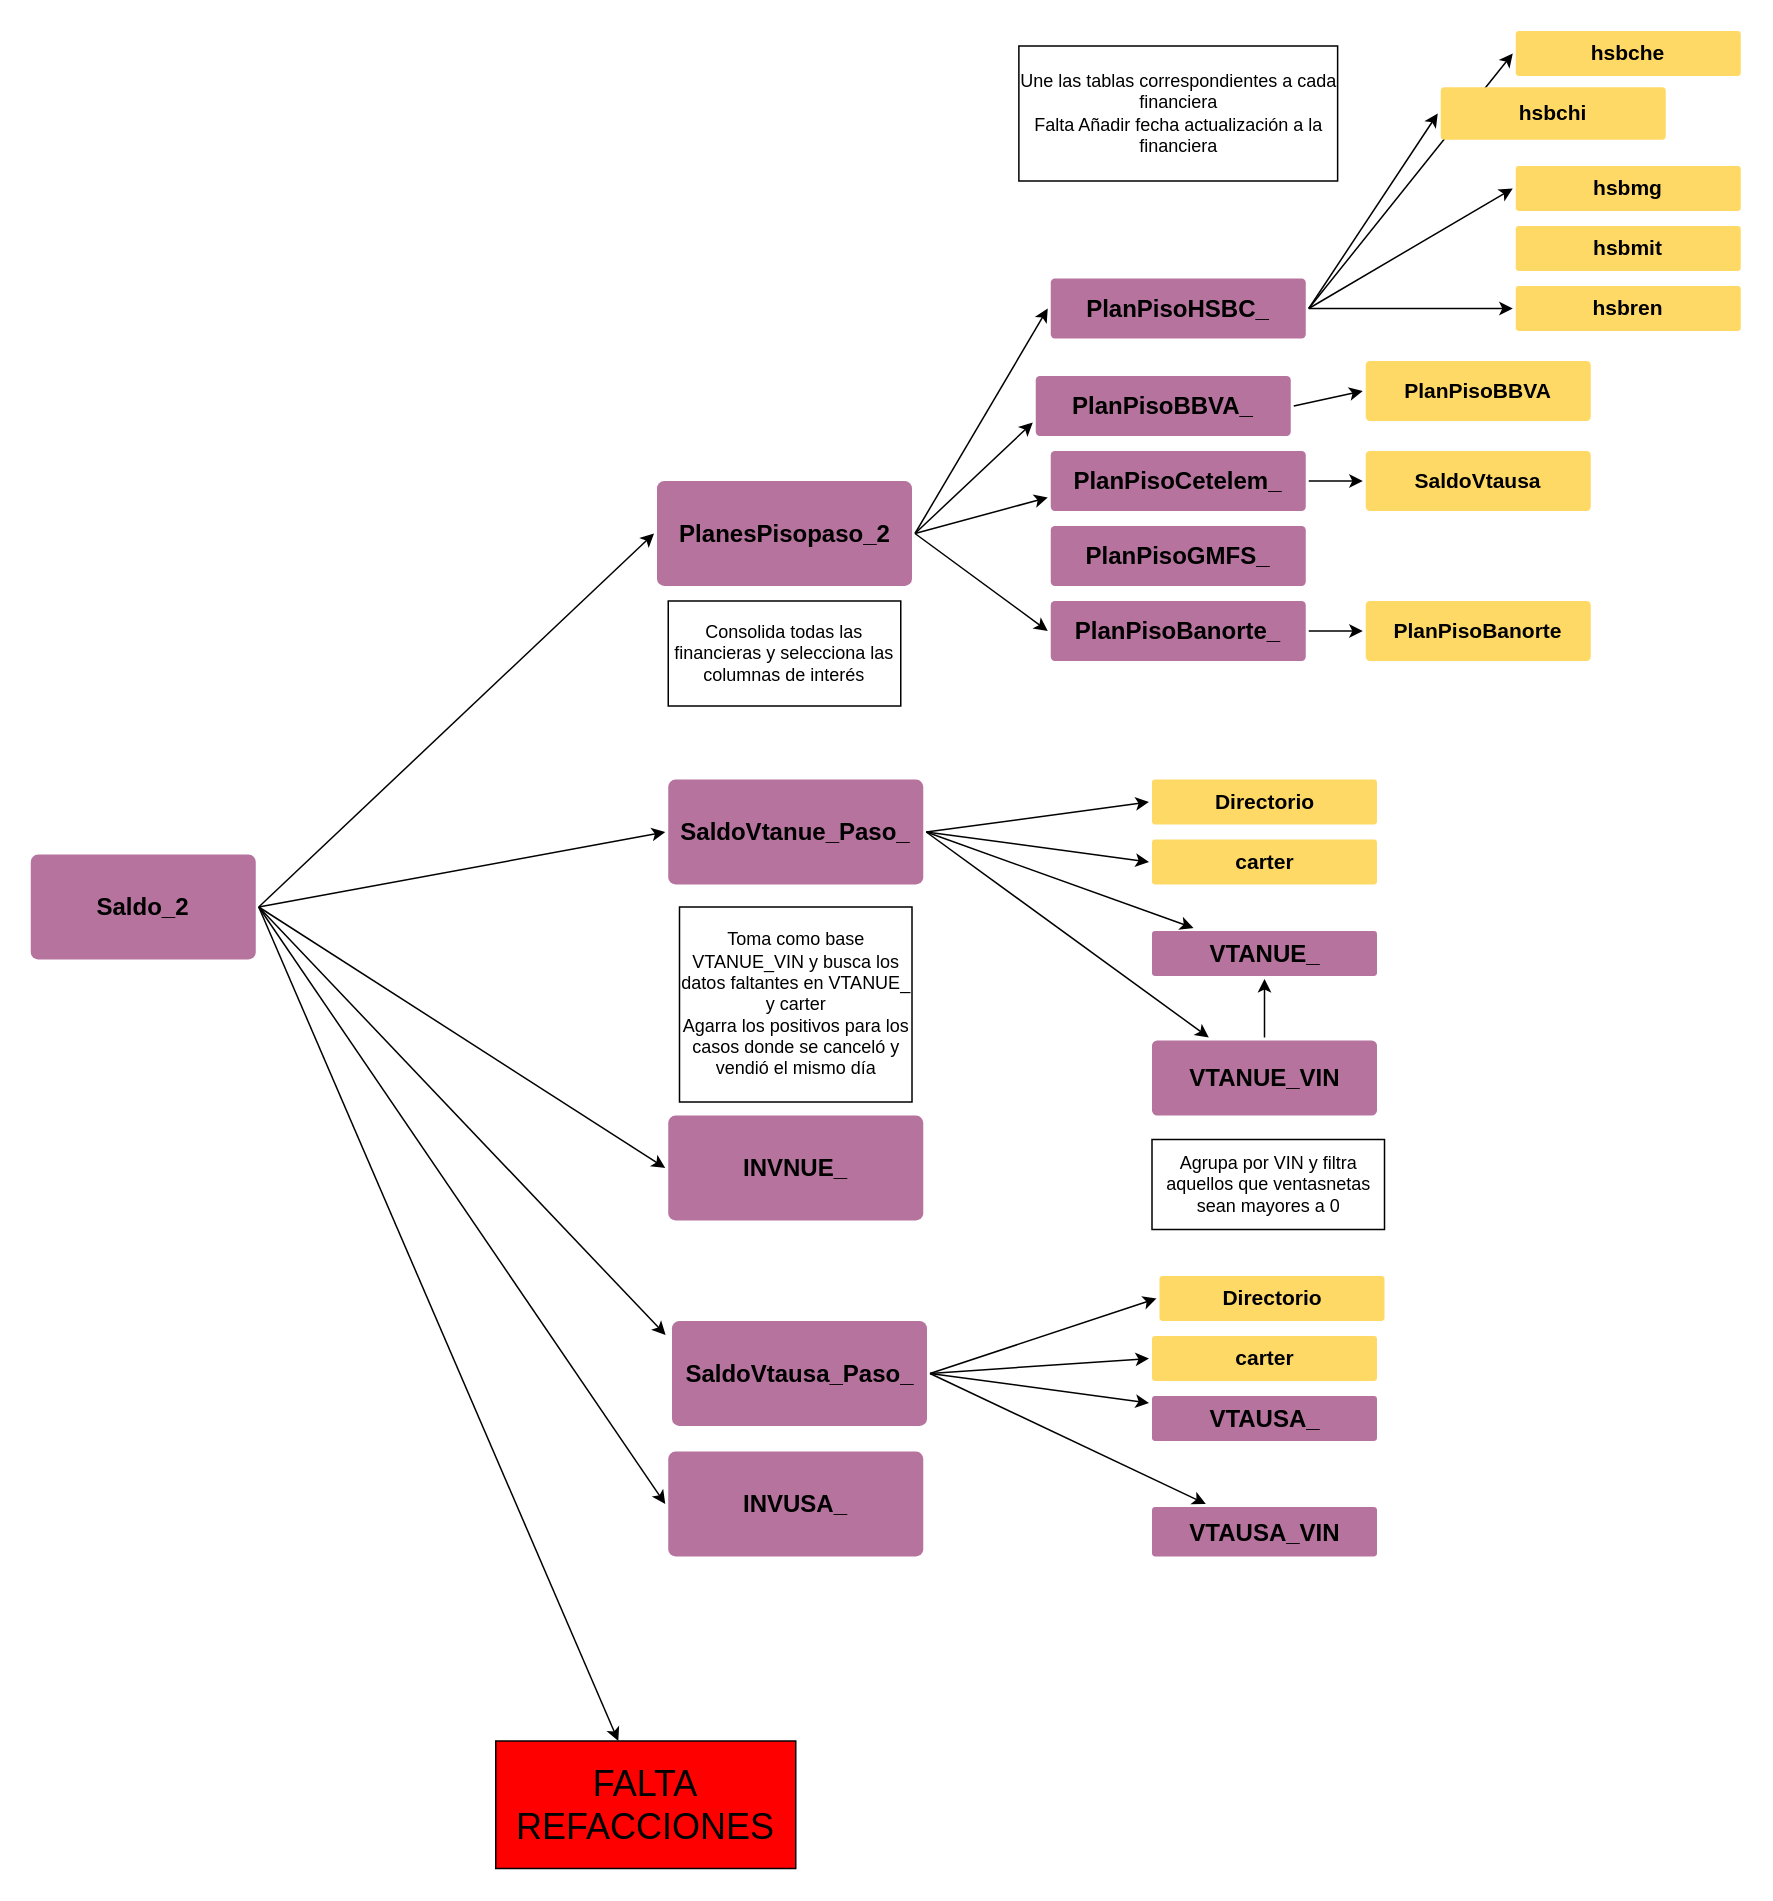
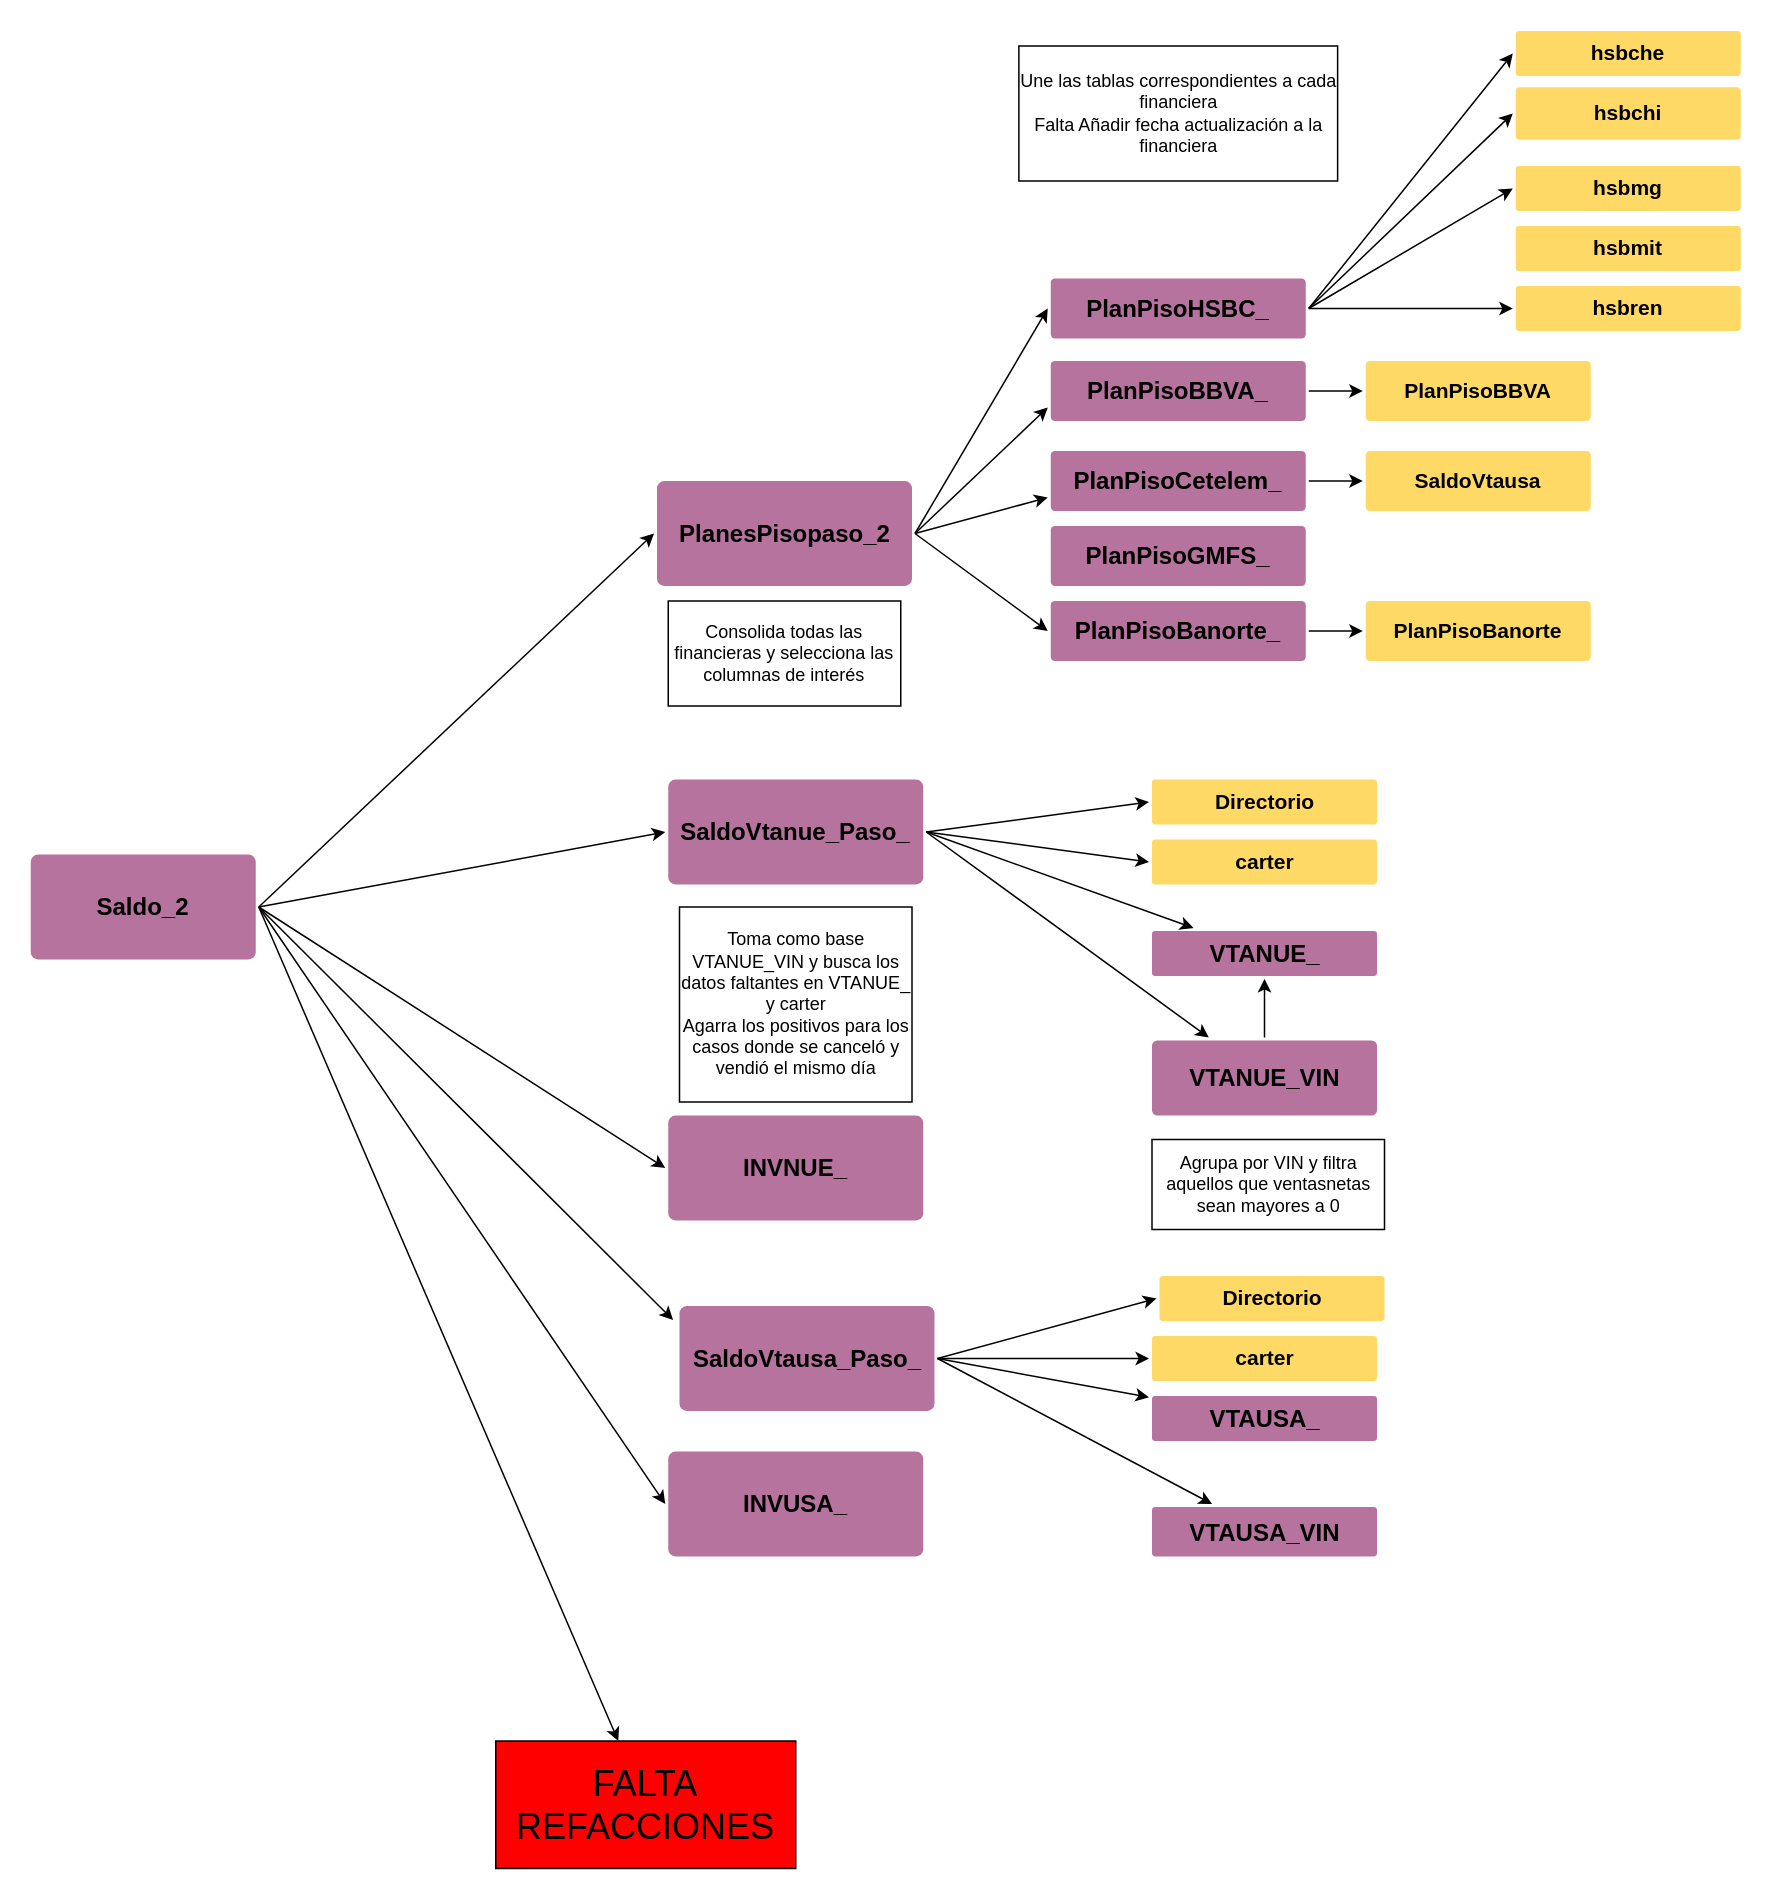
(1553, 113) -> (1628, 113)
(1163, 406) -> (1178, 391)
(800, 1373) -> (807, 1358)
